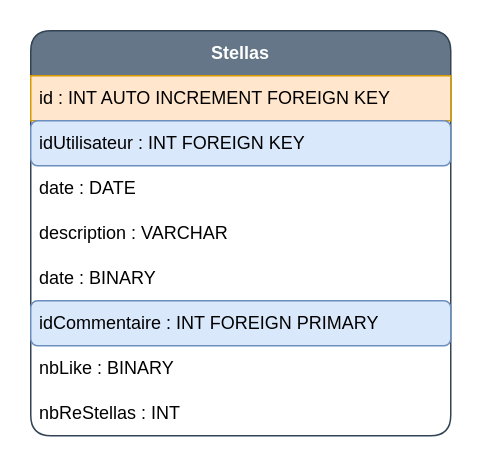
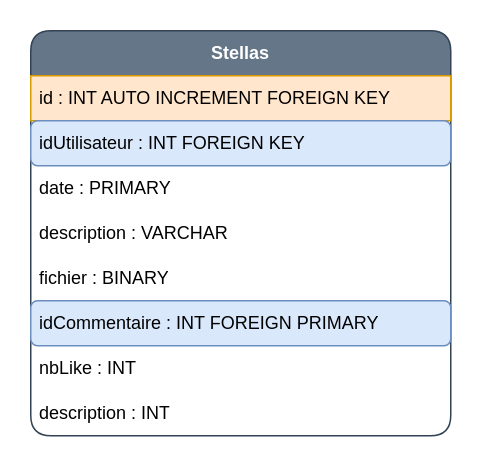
(88, 188) -> (103, 188)
(98, 278) -> (109, 278)
(106, 368) -> (91, 368)
(114, 413) -> (114, 413)
